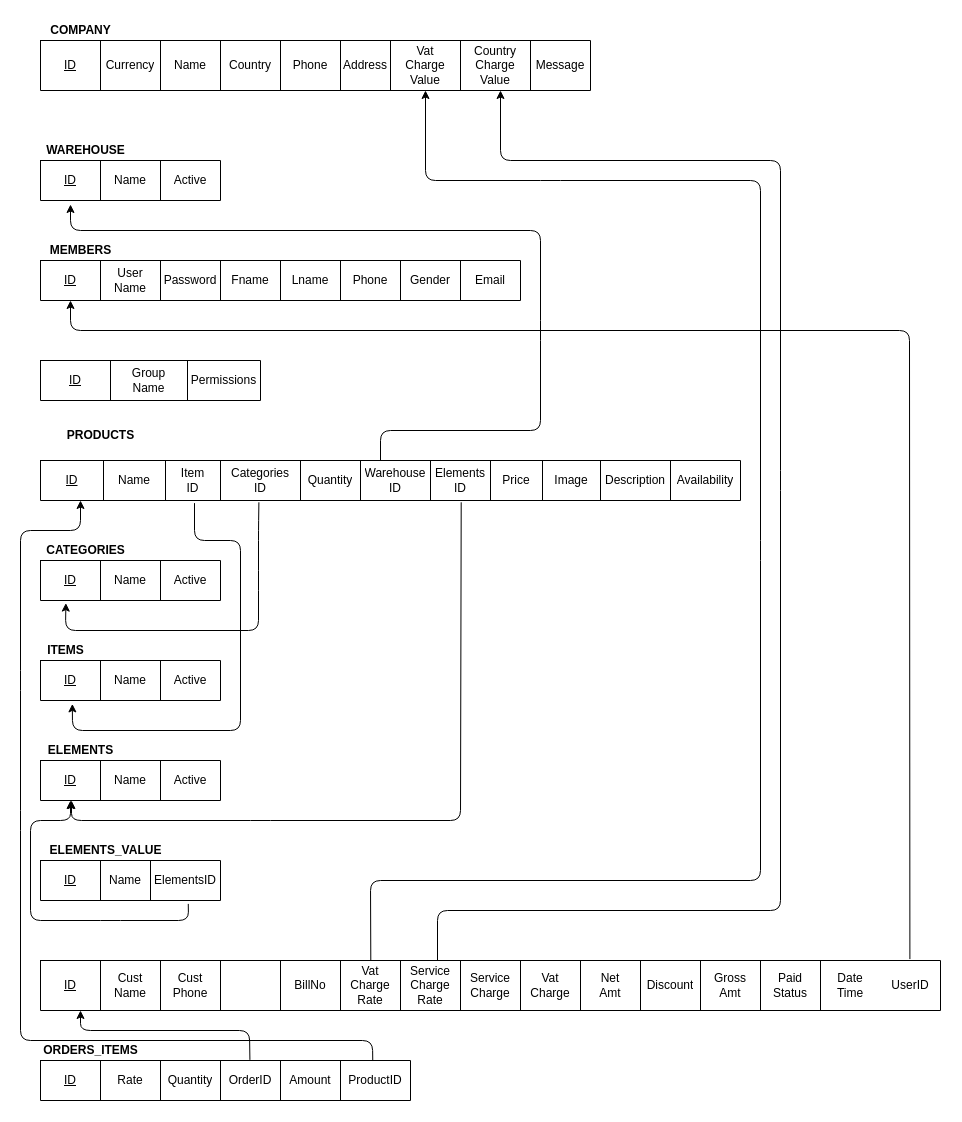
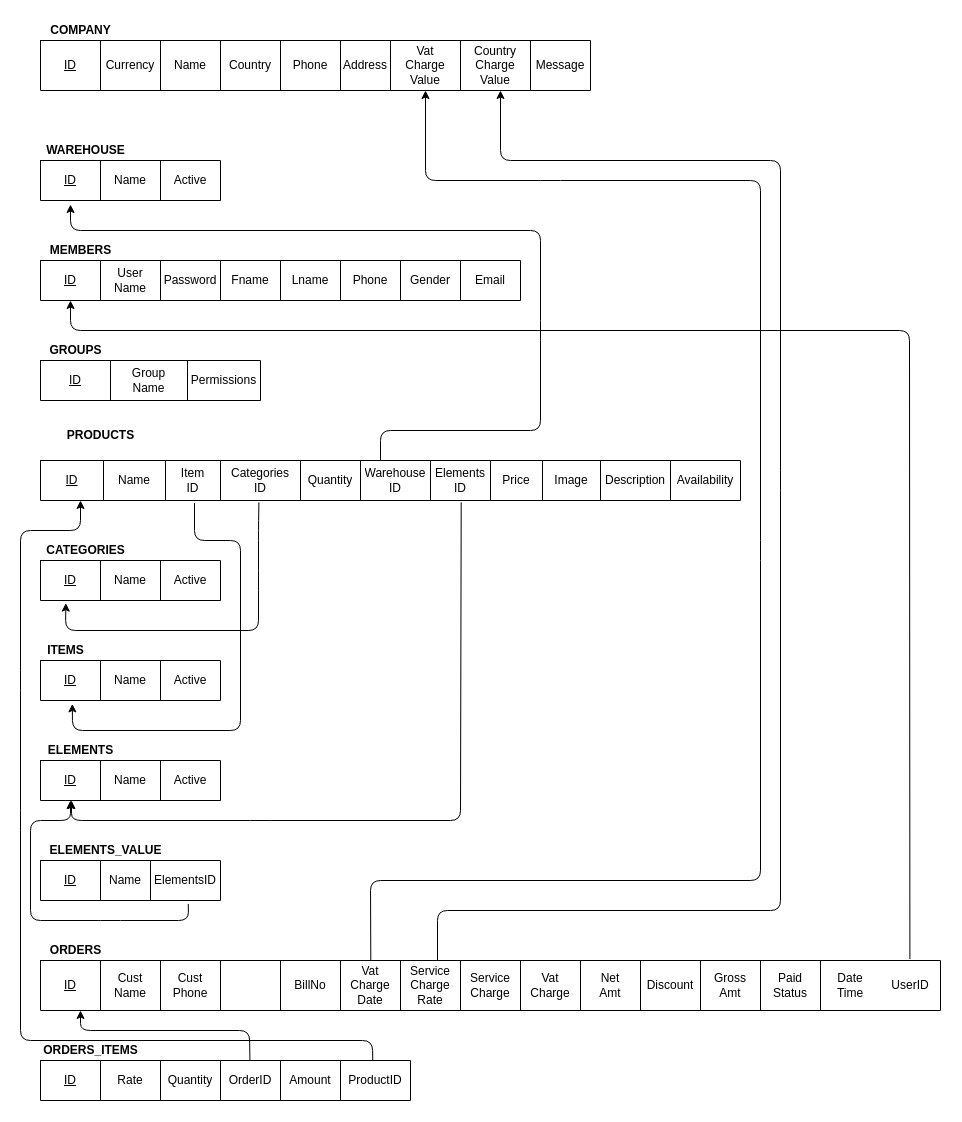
none -> (76, 351)
none -> (76, 951)
(371, 986) -> (371, 986)
